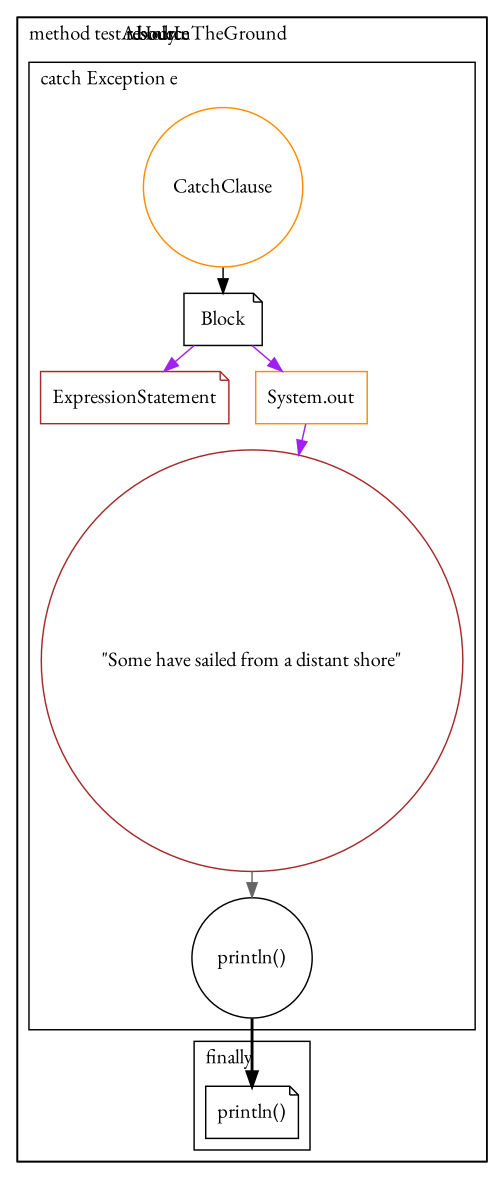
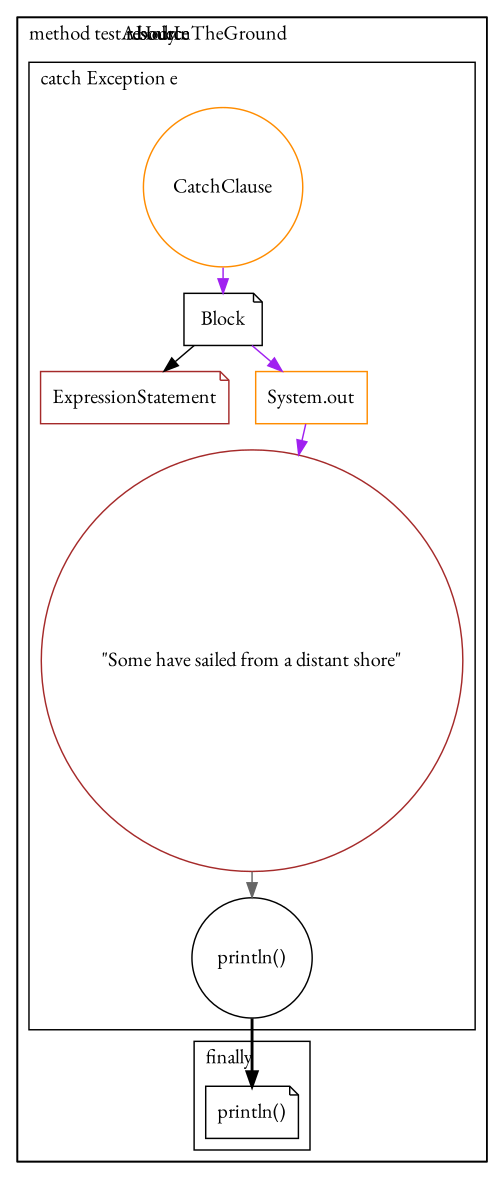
(223, 273) -> (223, 273)
(185, 354) -> (185, 354)
